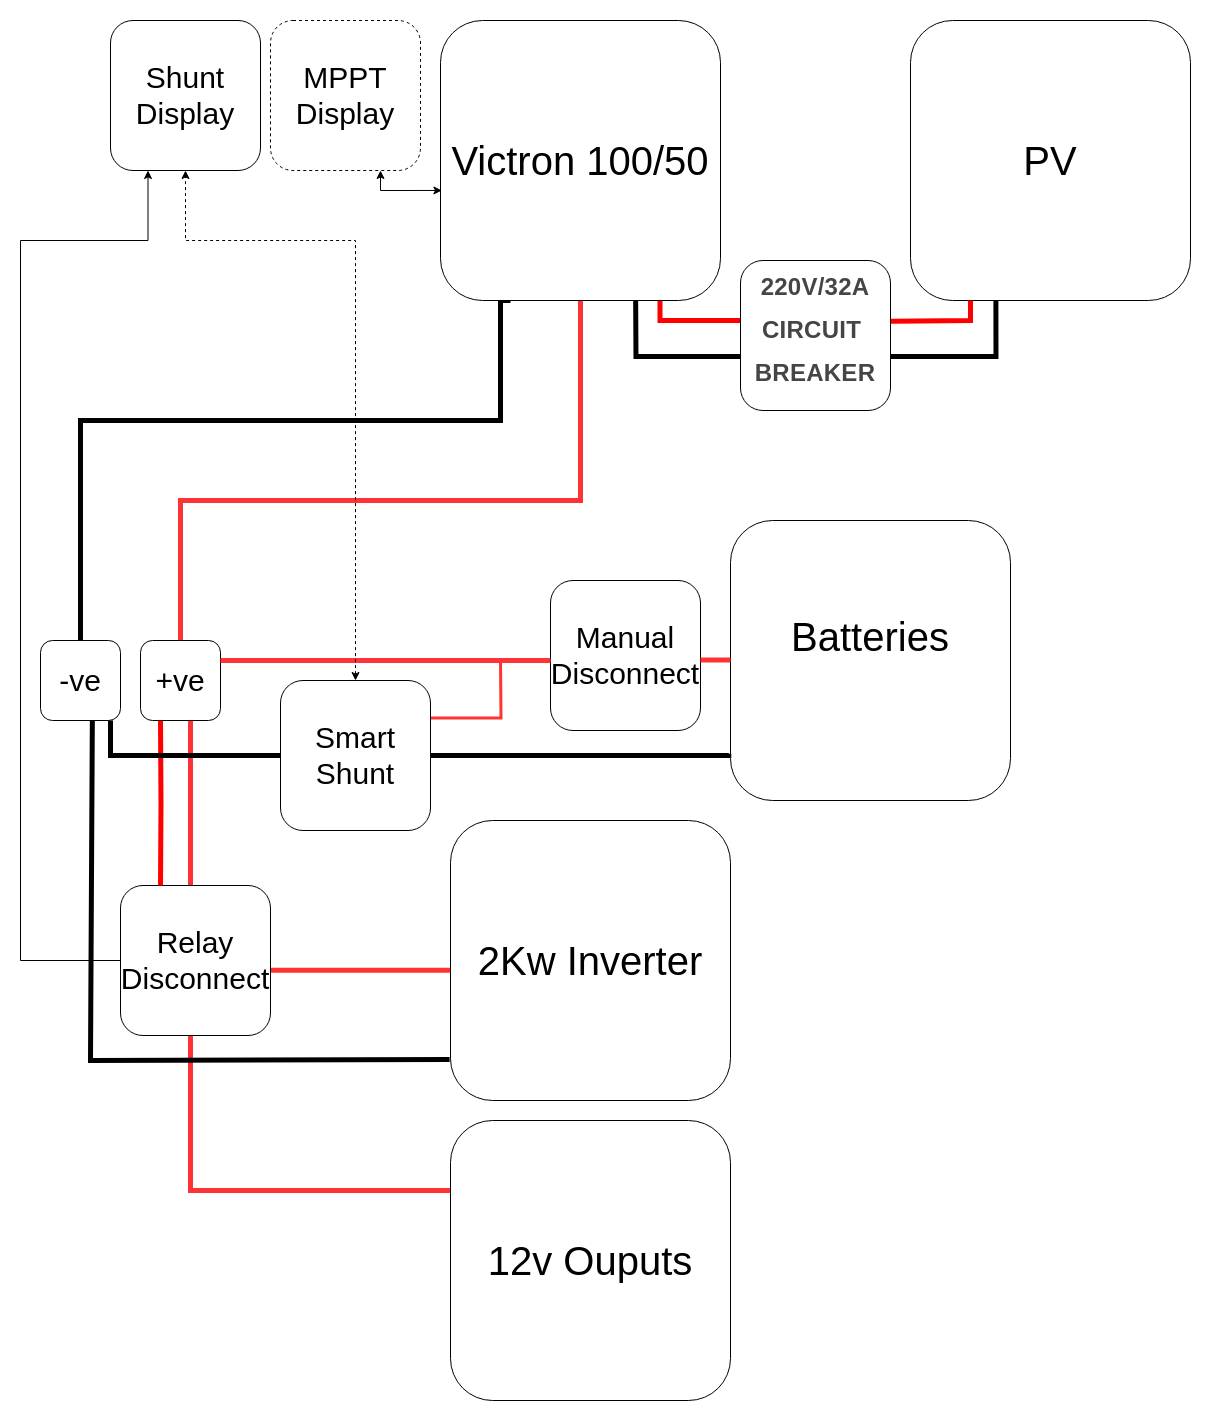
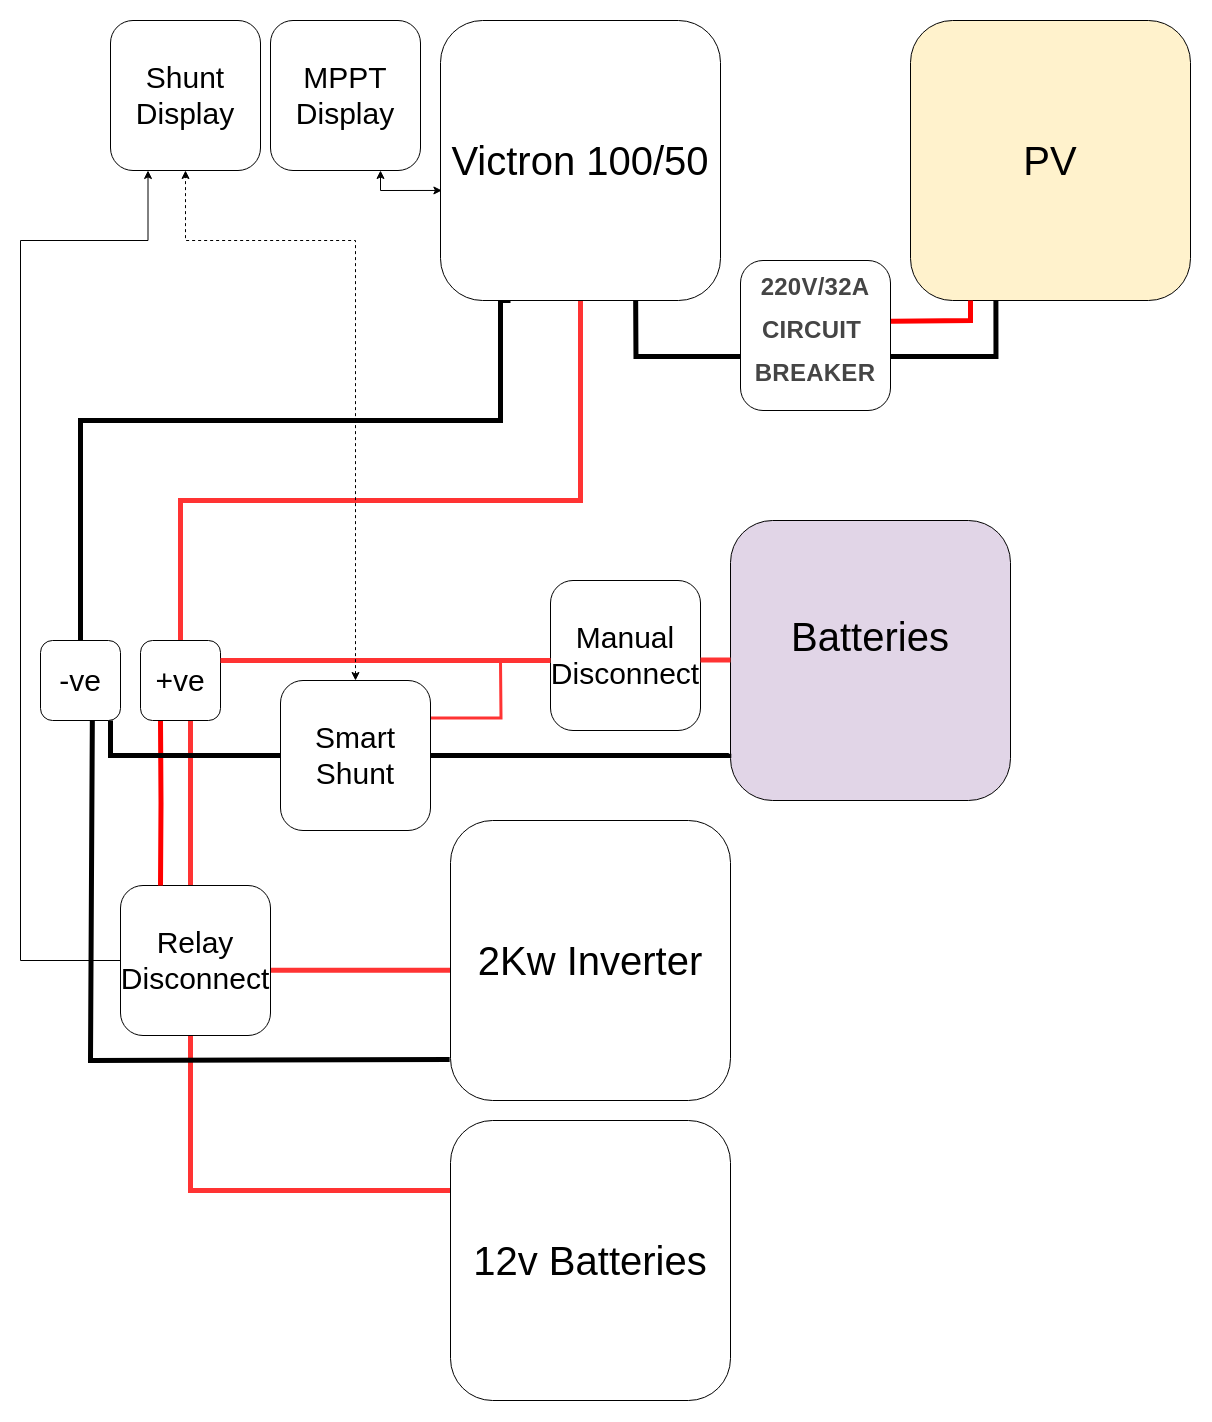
(346, 96) -> (346, 96)
(1051, 161) -> (1051, 161)
(690, 321) -> none
(871, 661) -> (871, 661)
(591, 1261) -> (591, 1261)
